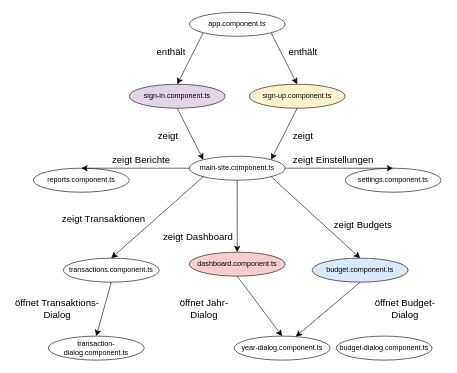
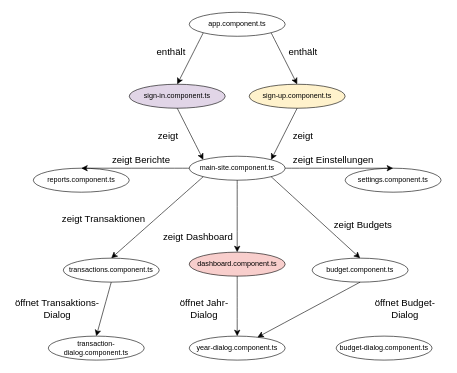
(360, 270) -> (360, 270)
(282, 348) -> (237, 348)
